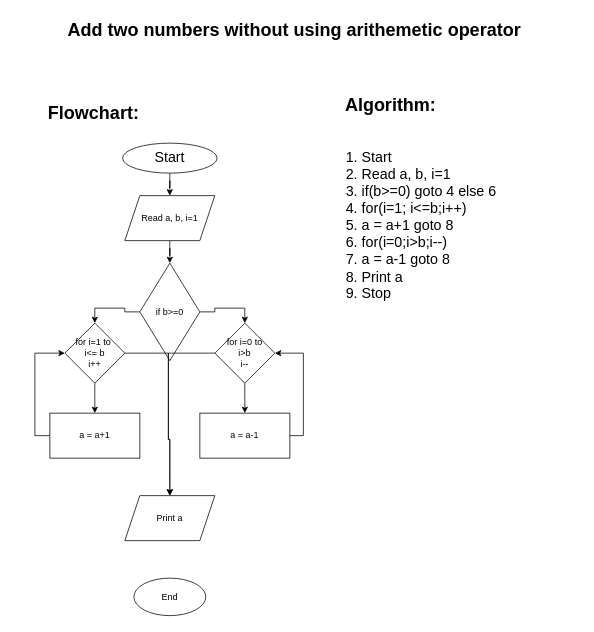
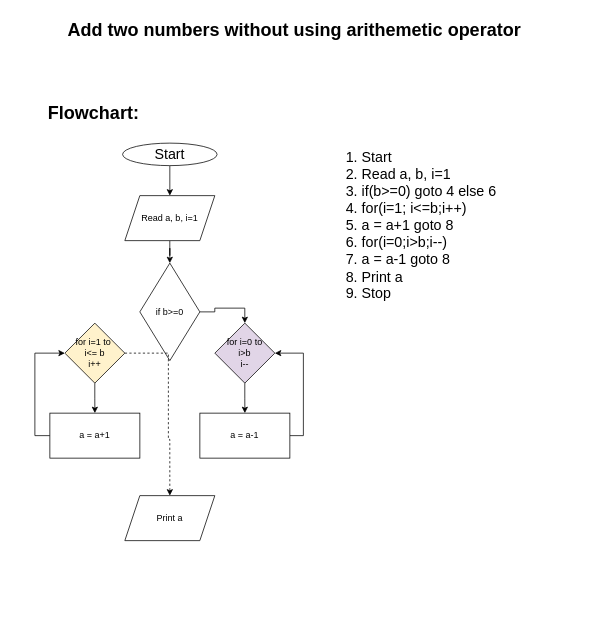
(390, 105) -> none
(170, 158) -> (170, 154)
(95, 312) -> none
(95, 353) -> (95, 353)
(146, 353) -> (146, 353)
(193, 353) -> none
(245, 353) -> (245, 353)
(170, 597) -> none
